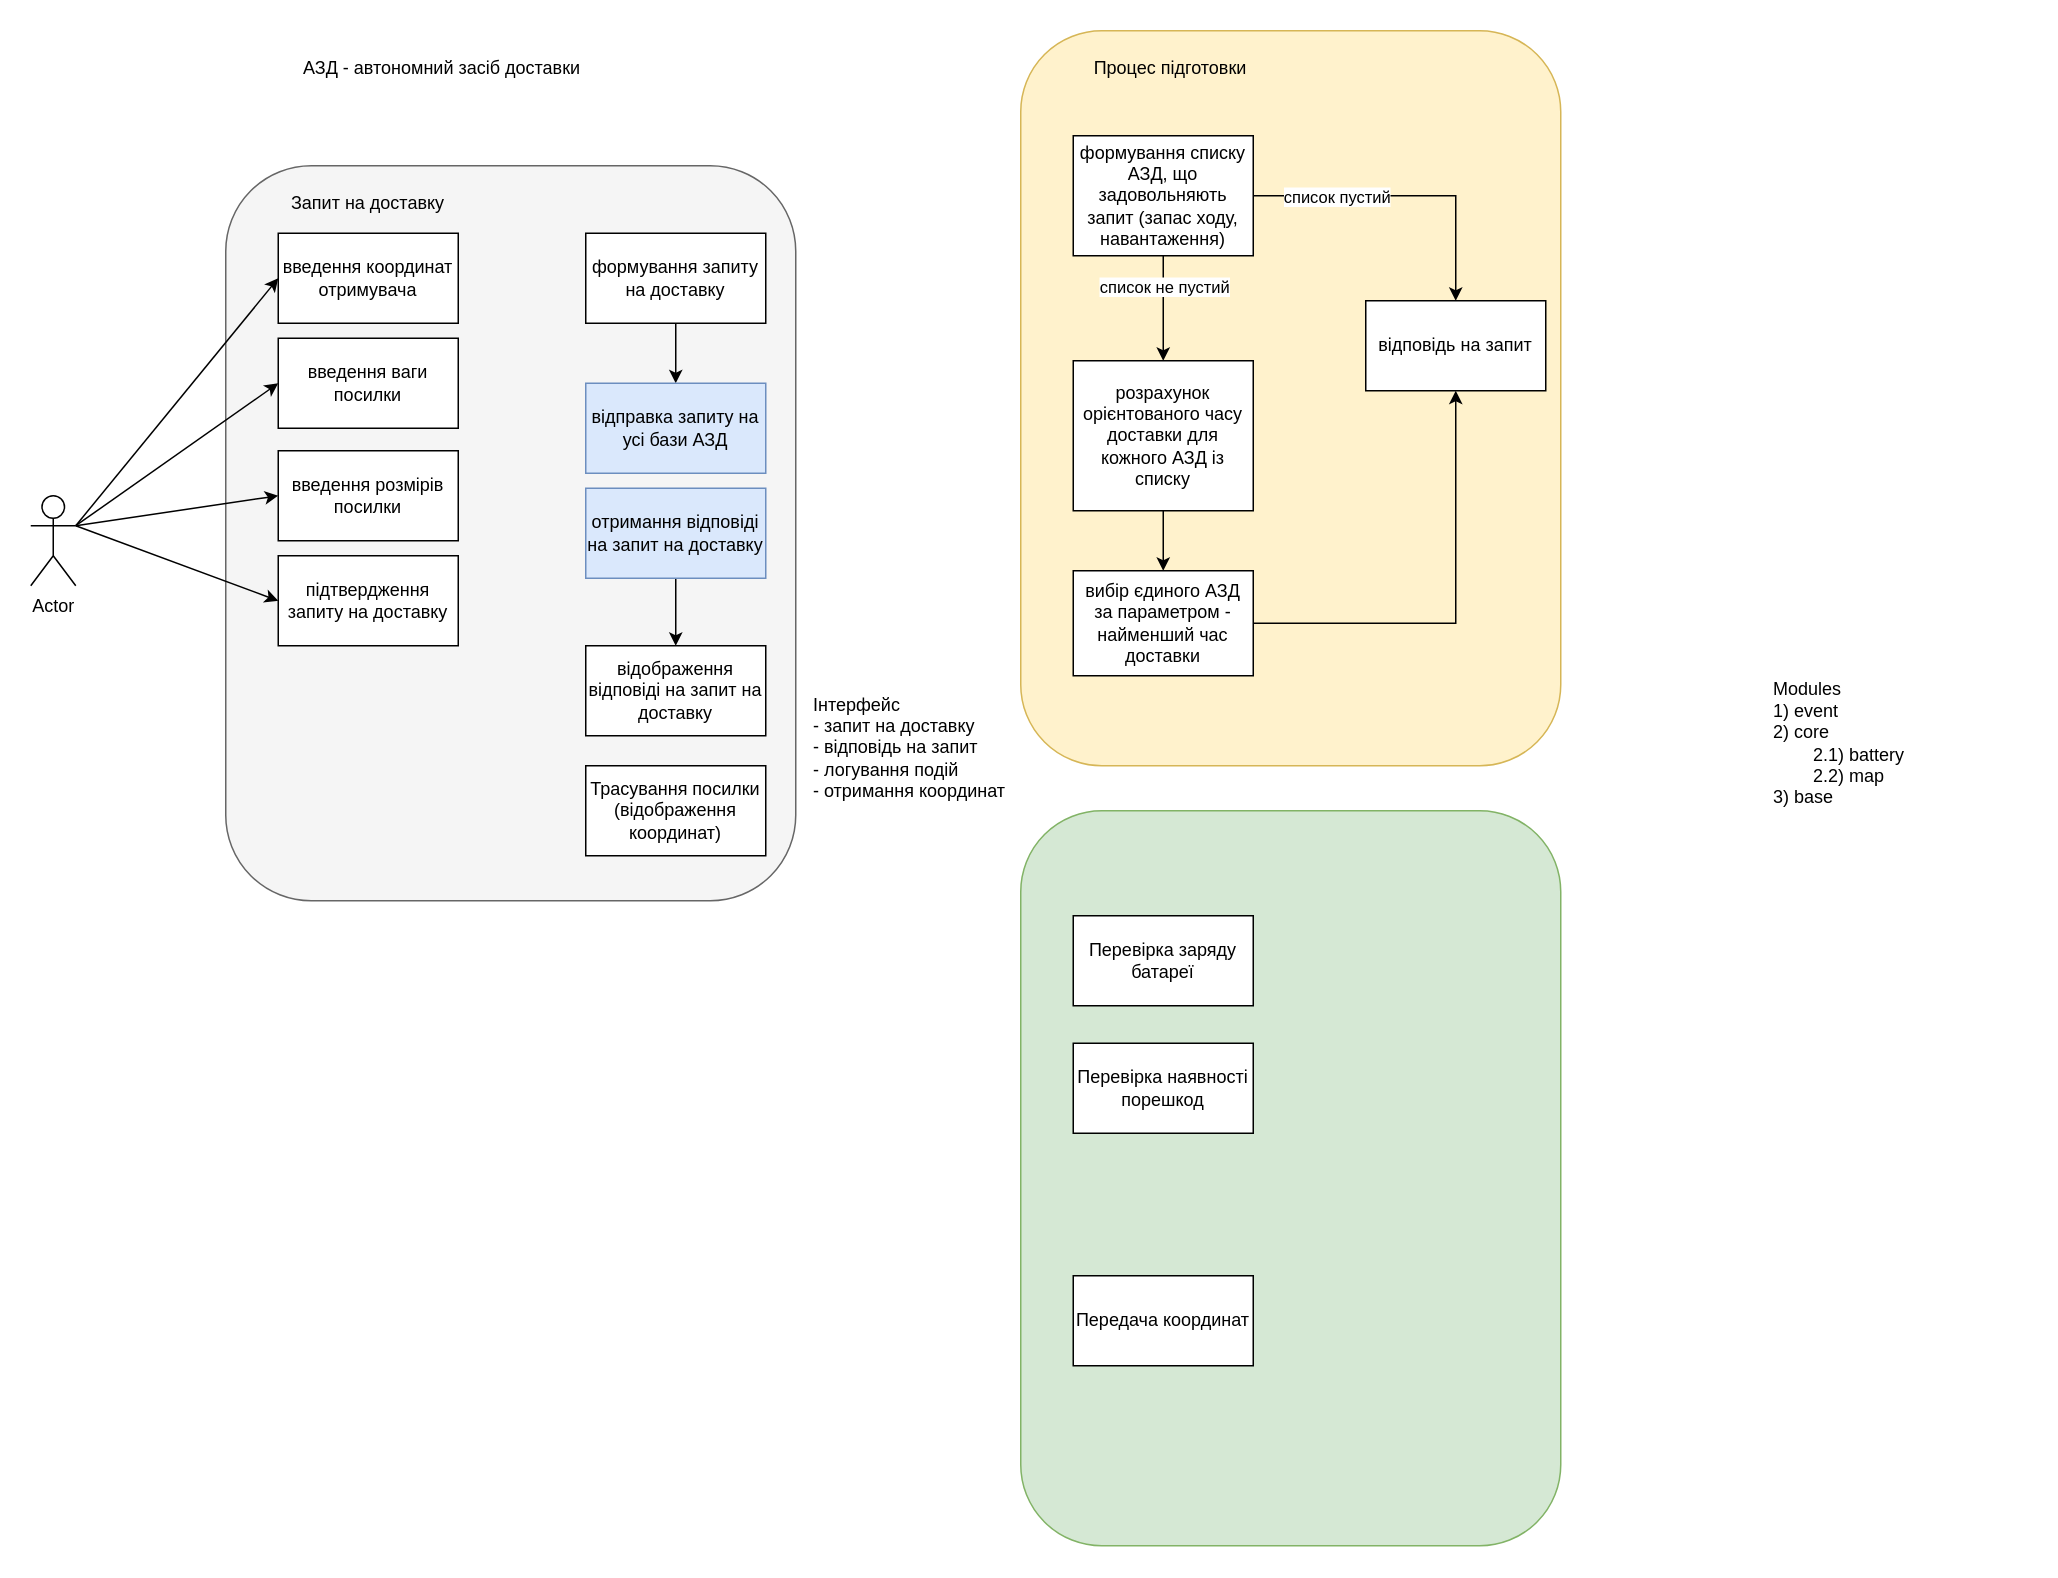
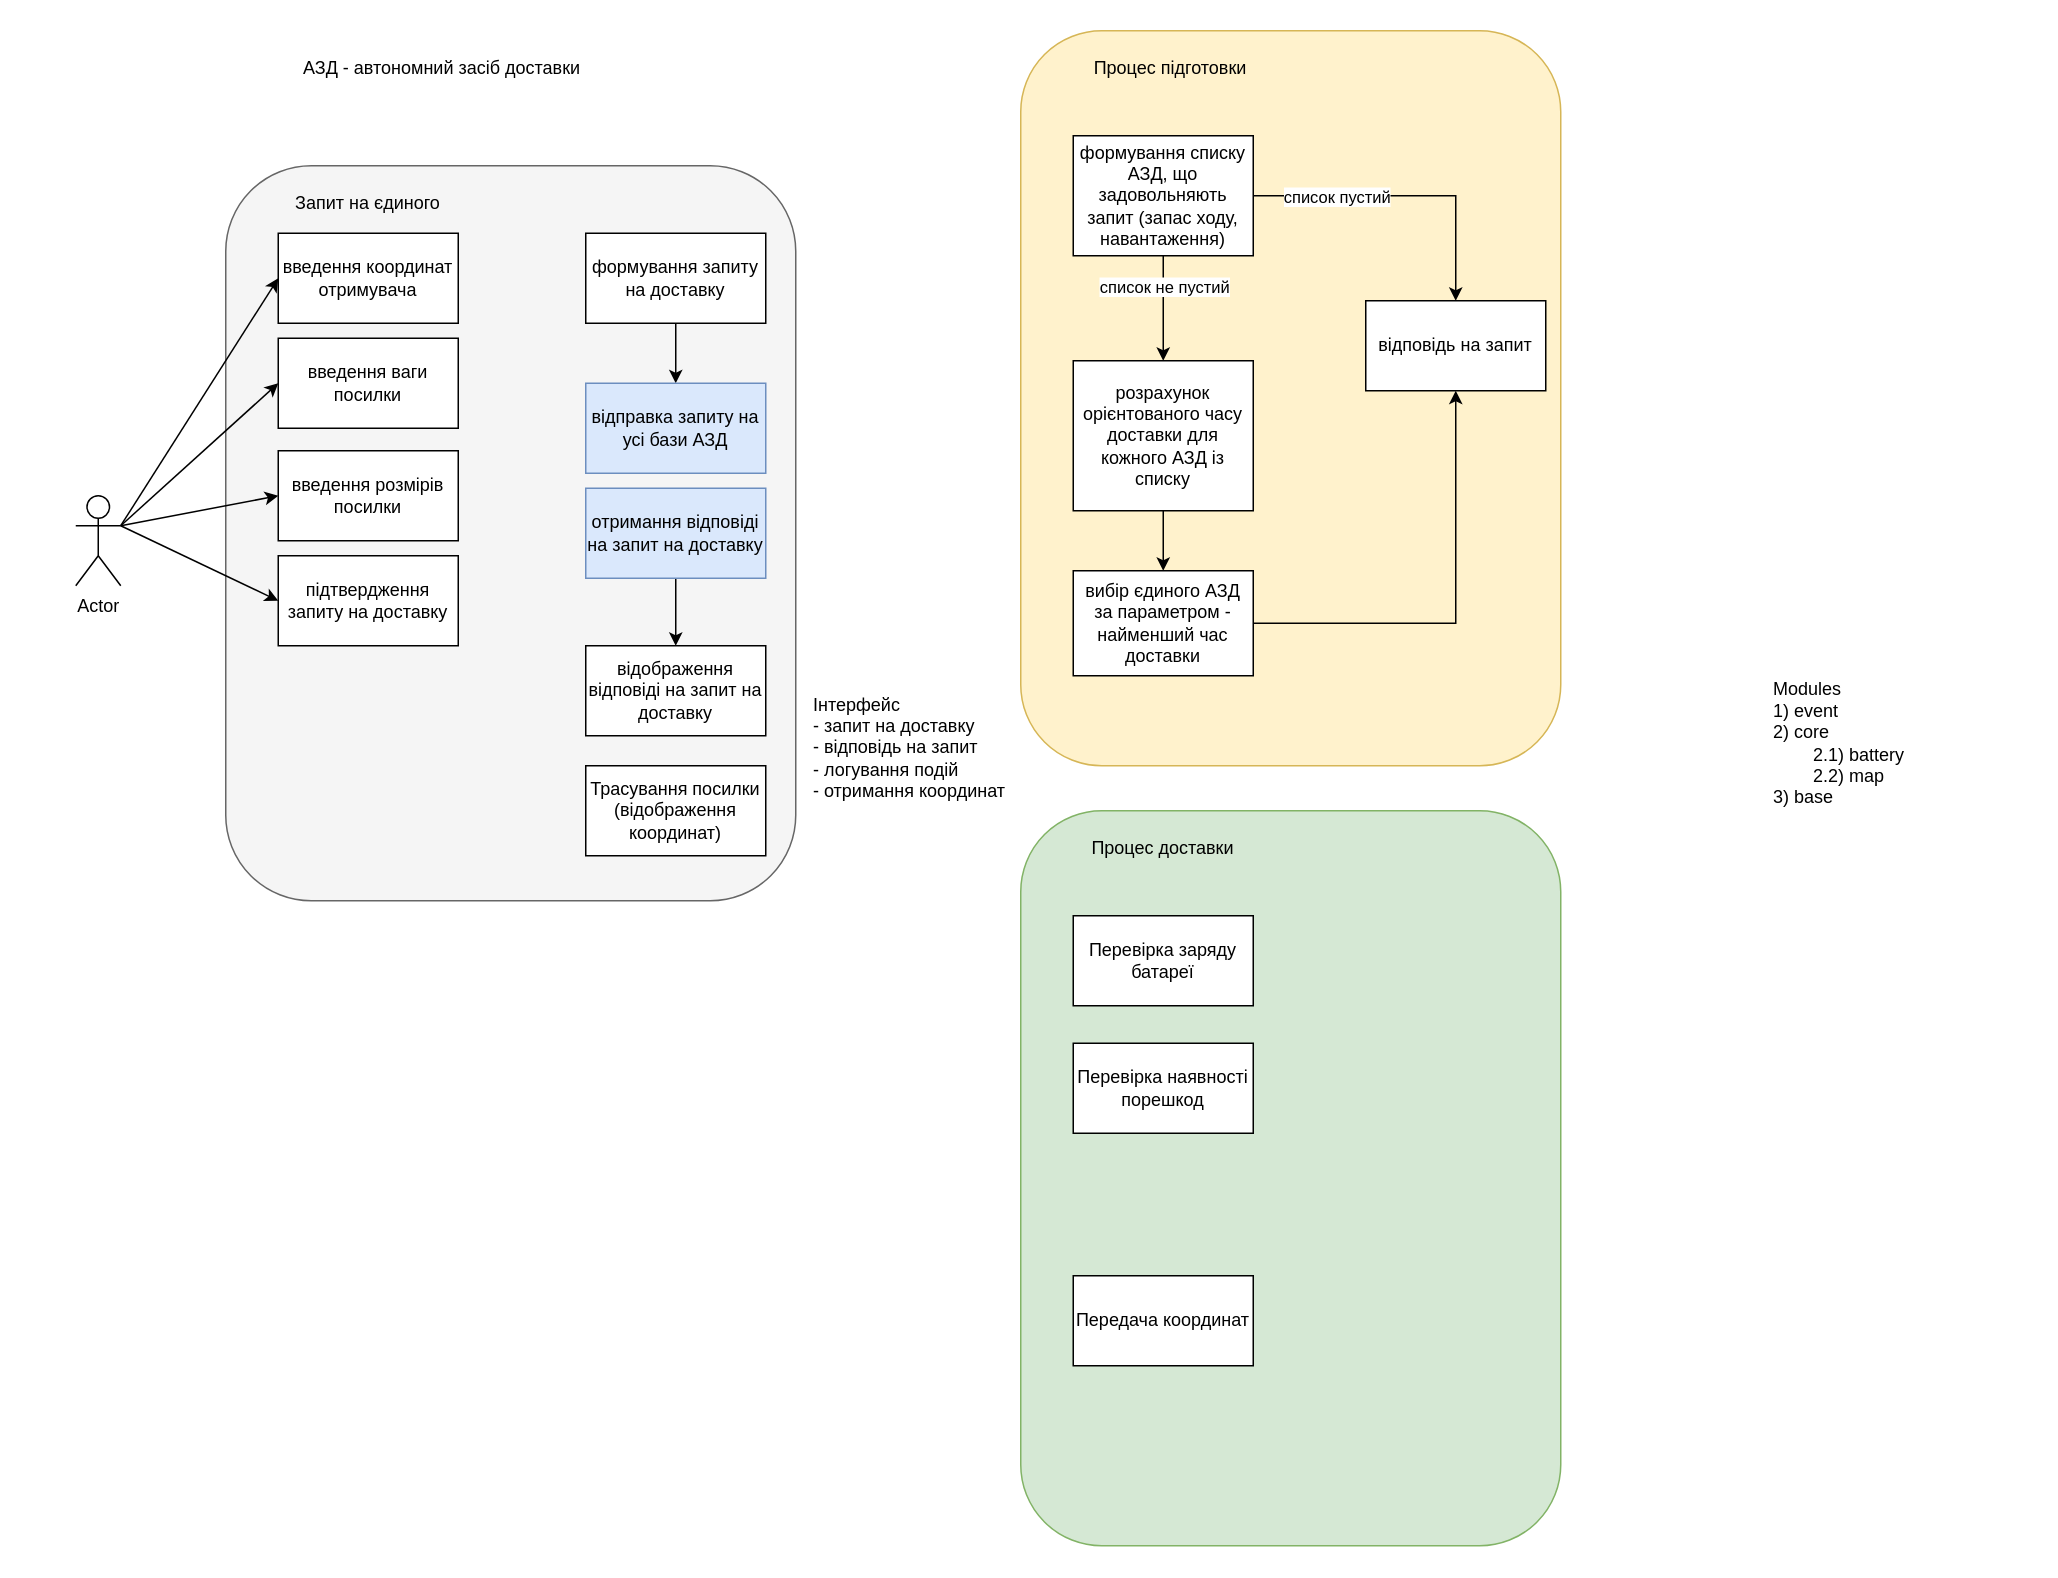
(368, 203) -> (368, 203)
(53, 541) -> (98, 541)
none -> (1163, 848)
